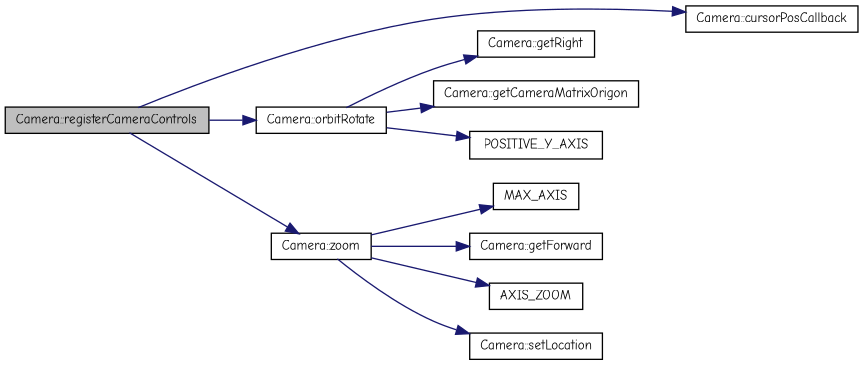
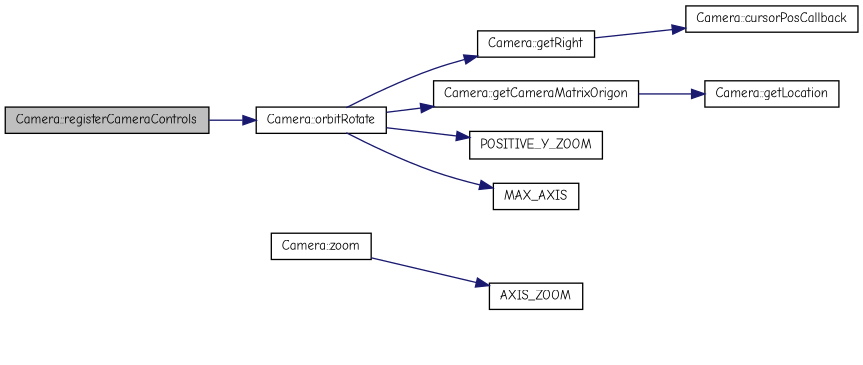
(399, 25) -> (634, 34)
none -> (772, 94)
(536, 145) -> (536, 145)
(208, 180) -> none
(426, 222) -> (411, 163)
(536, 246) -> none
(536, 346) -> none
